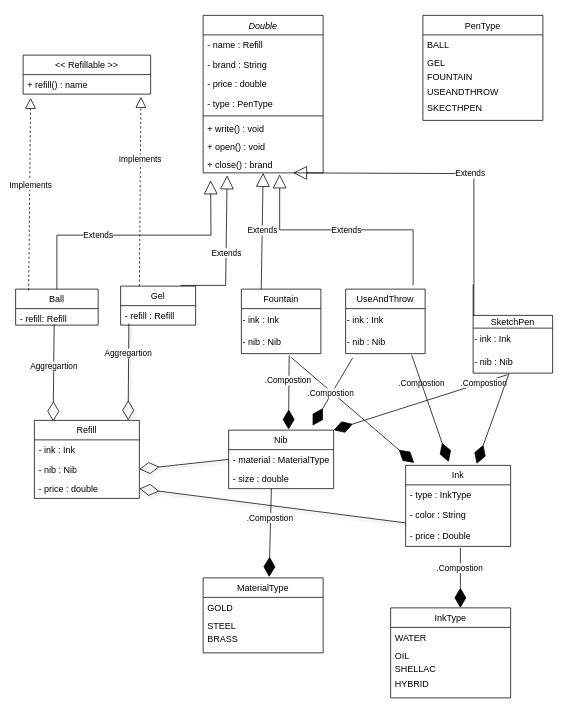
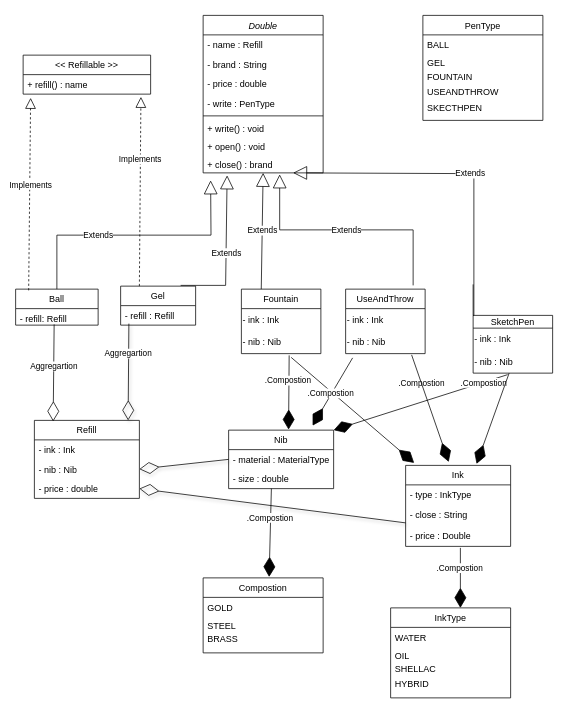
(243, 104) -> (244, 104)
(443, 515) -> (443, 515)
(263, 588) -> (263, 588)
